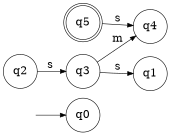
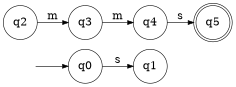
(115, 24) -> (178, 23)
(50, 65) -> (53, 16)
(114, 73) -> (115, 66)
